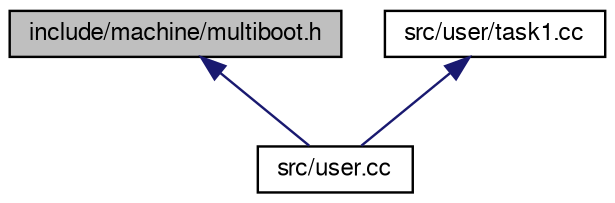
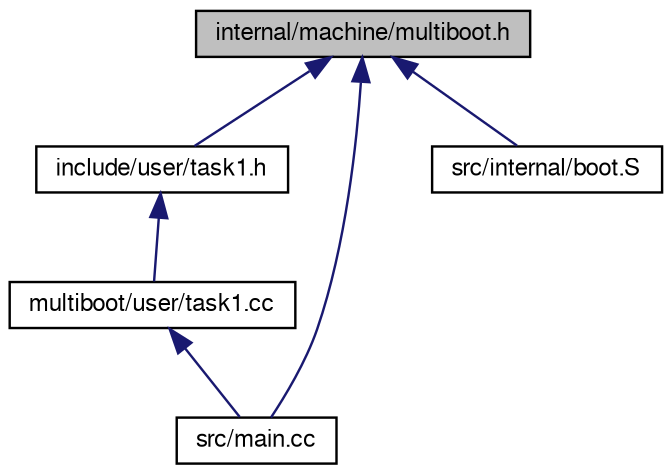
(176, 34) -> (363, 34)
(495, 34) -> (153, 305)
none -> (162, 169)
(335, 169) -> (257, 441)
none -> (547, 169)
